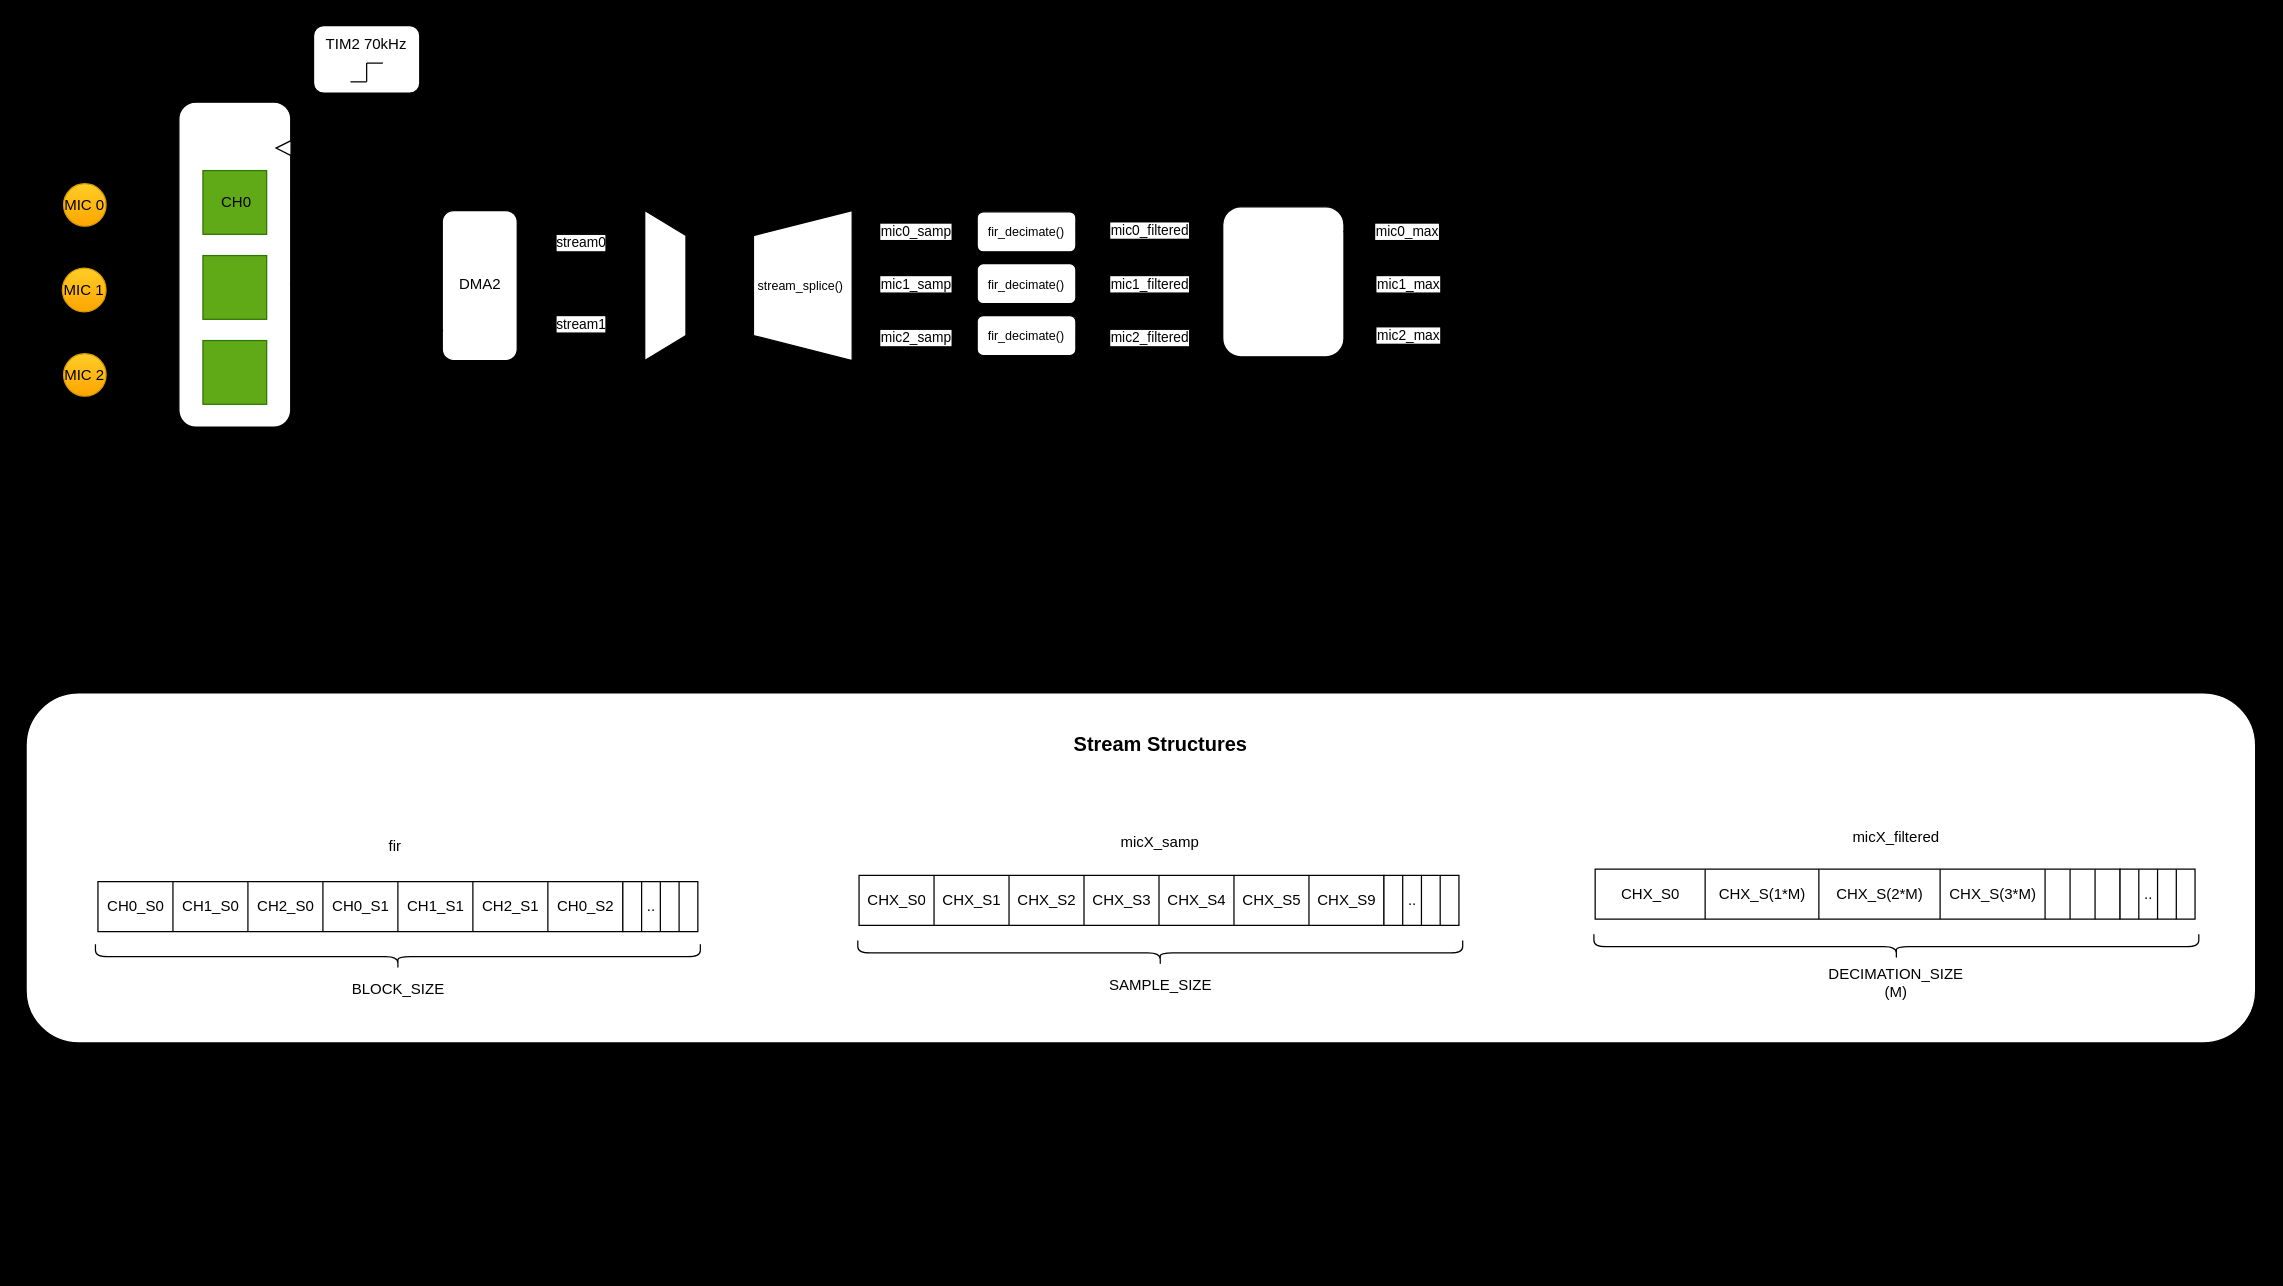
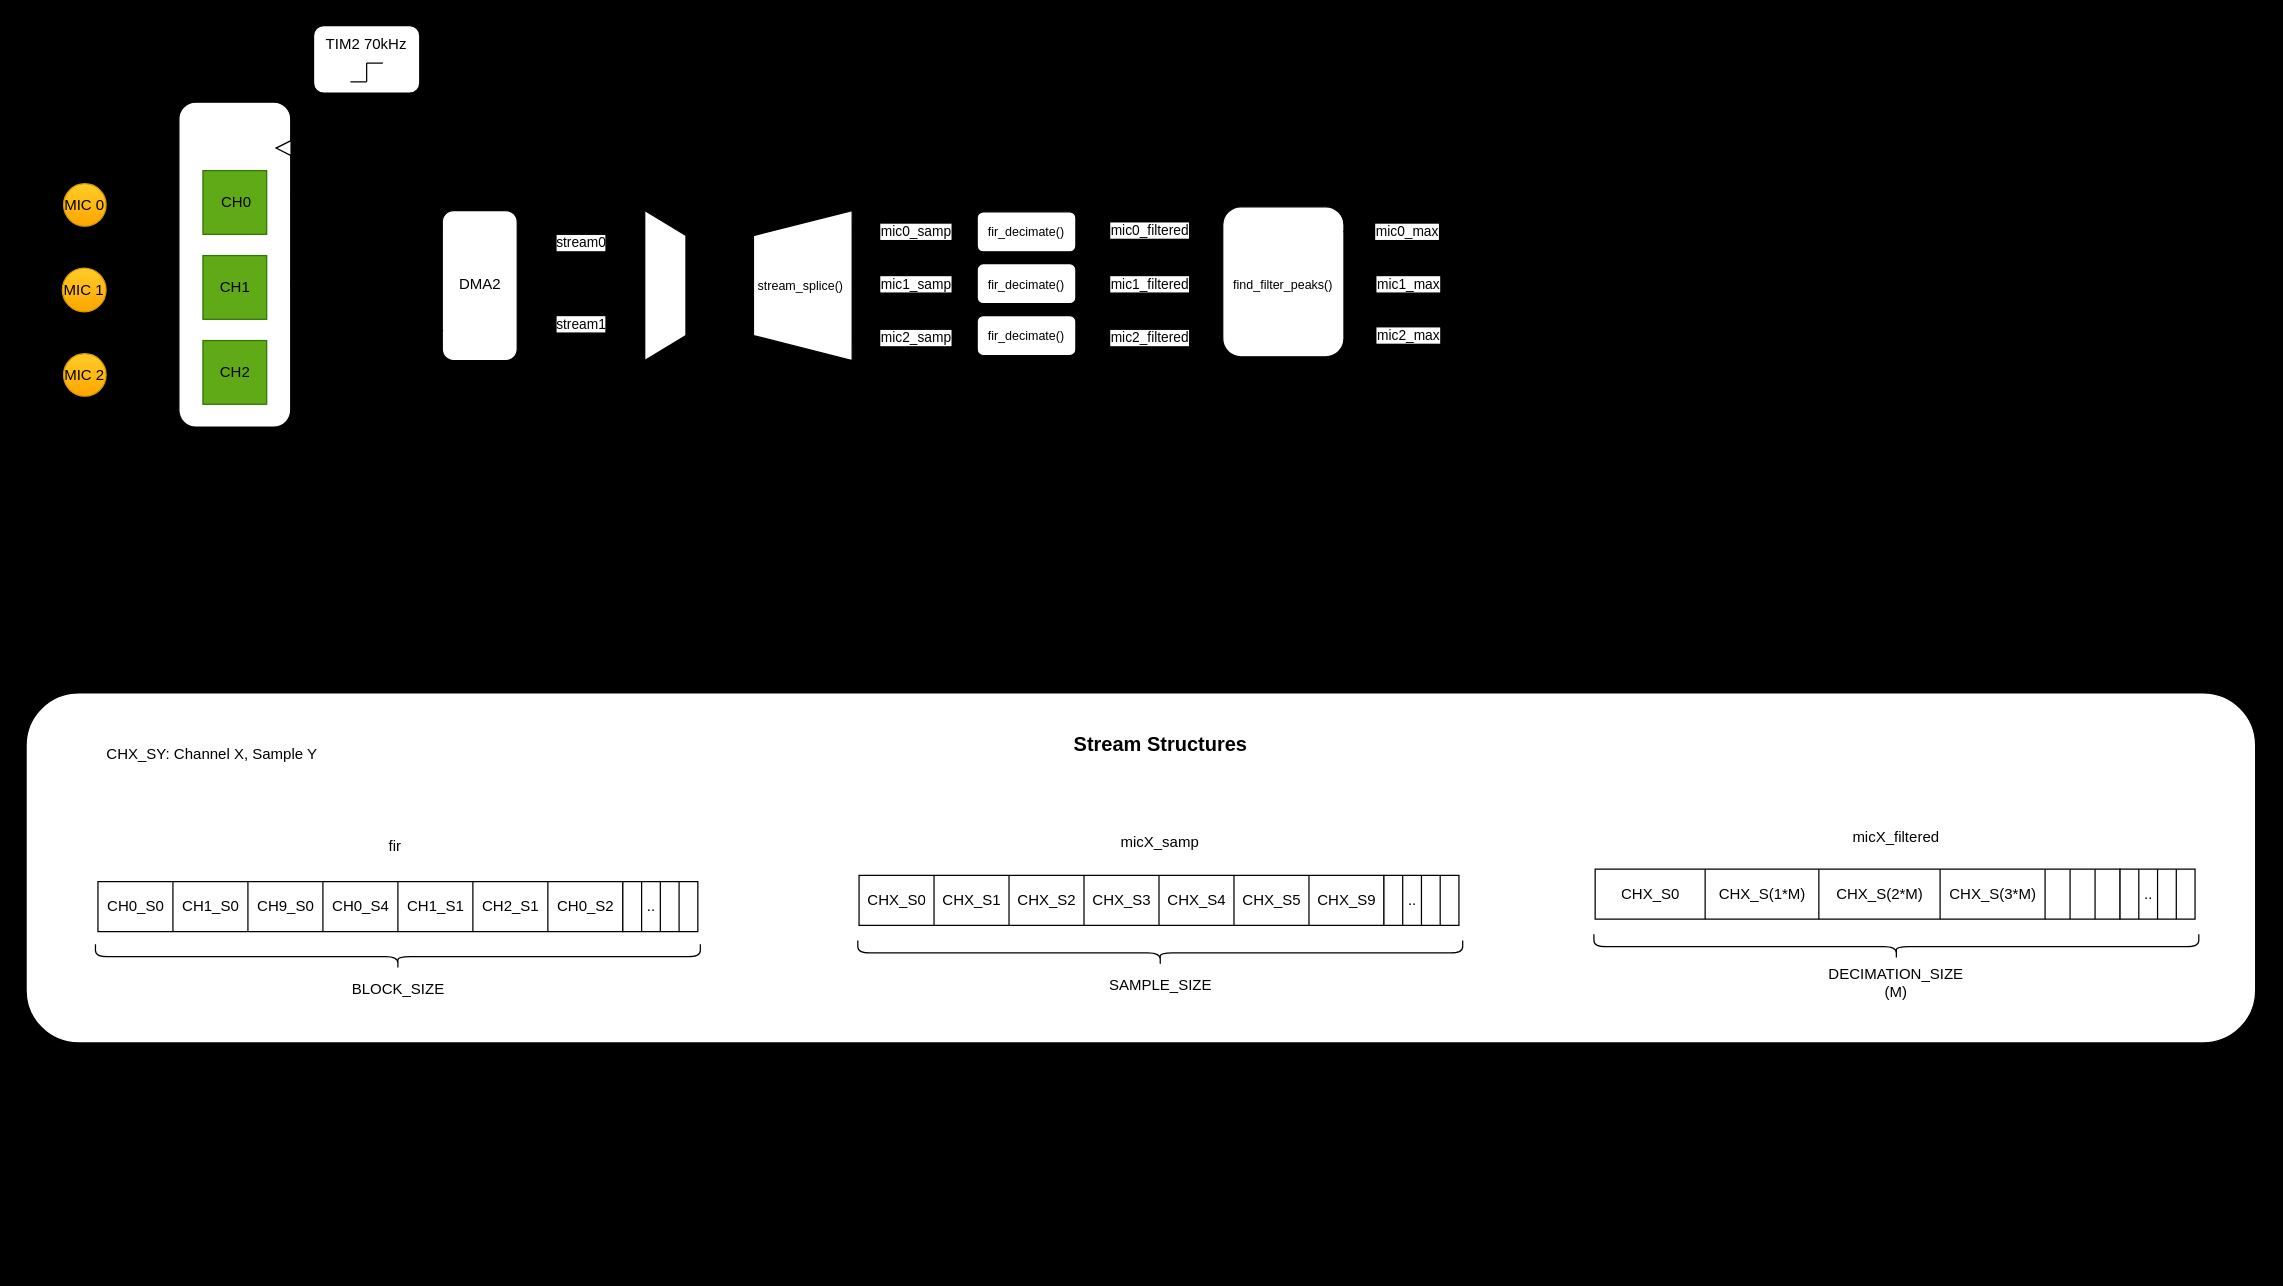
none -> (1283, 284)
none -> (234, 288)
none -> (234, 373)
none -> (211, 754)
(286, 907) -> (286, 907)
(361, 907) -> (361, 907)
